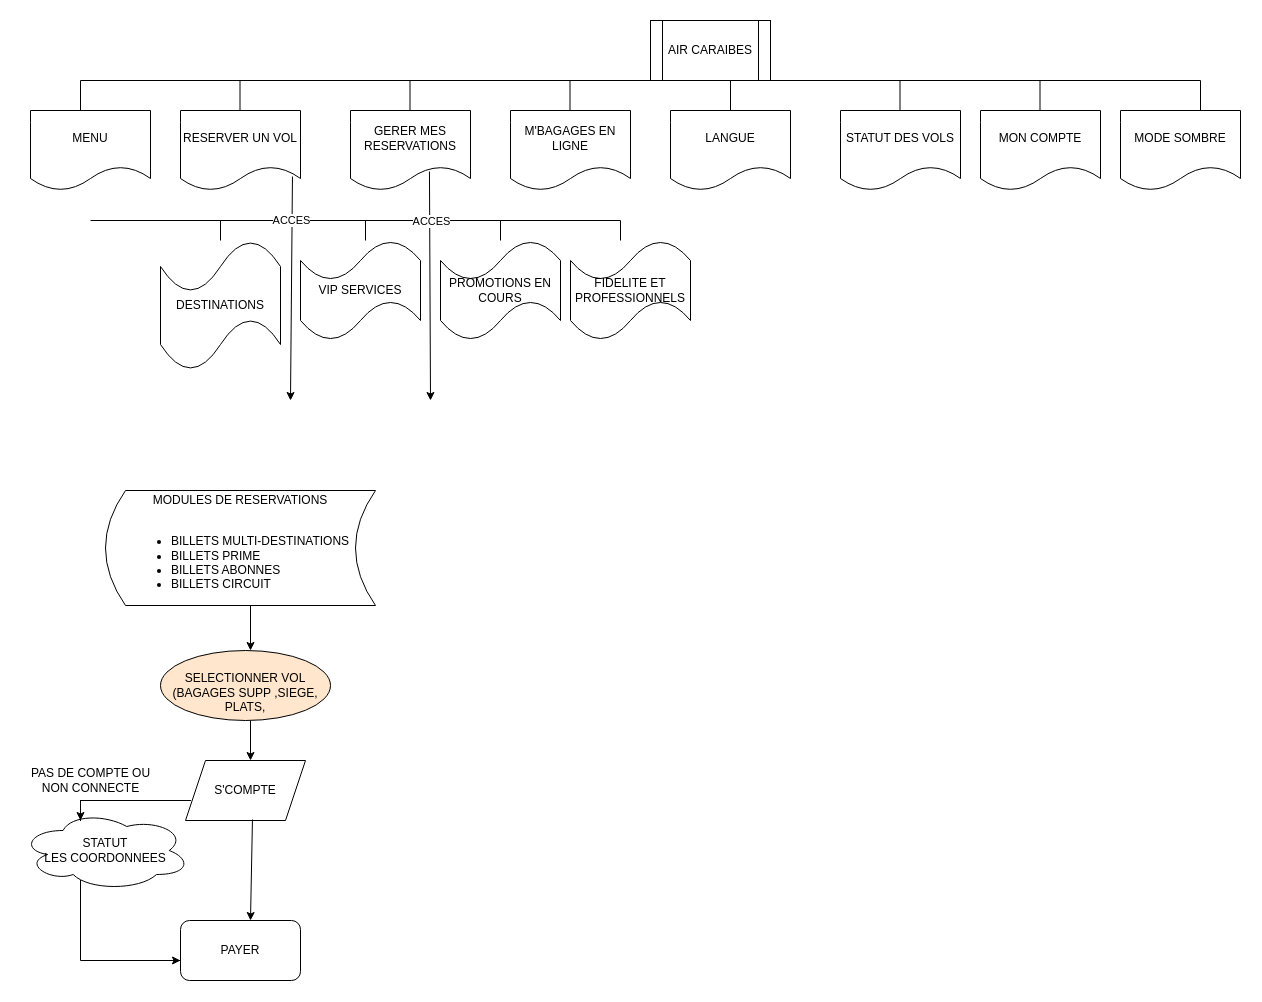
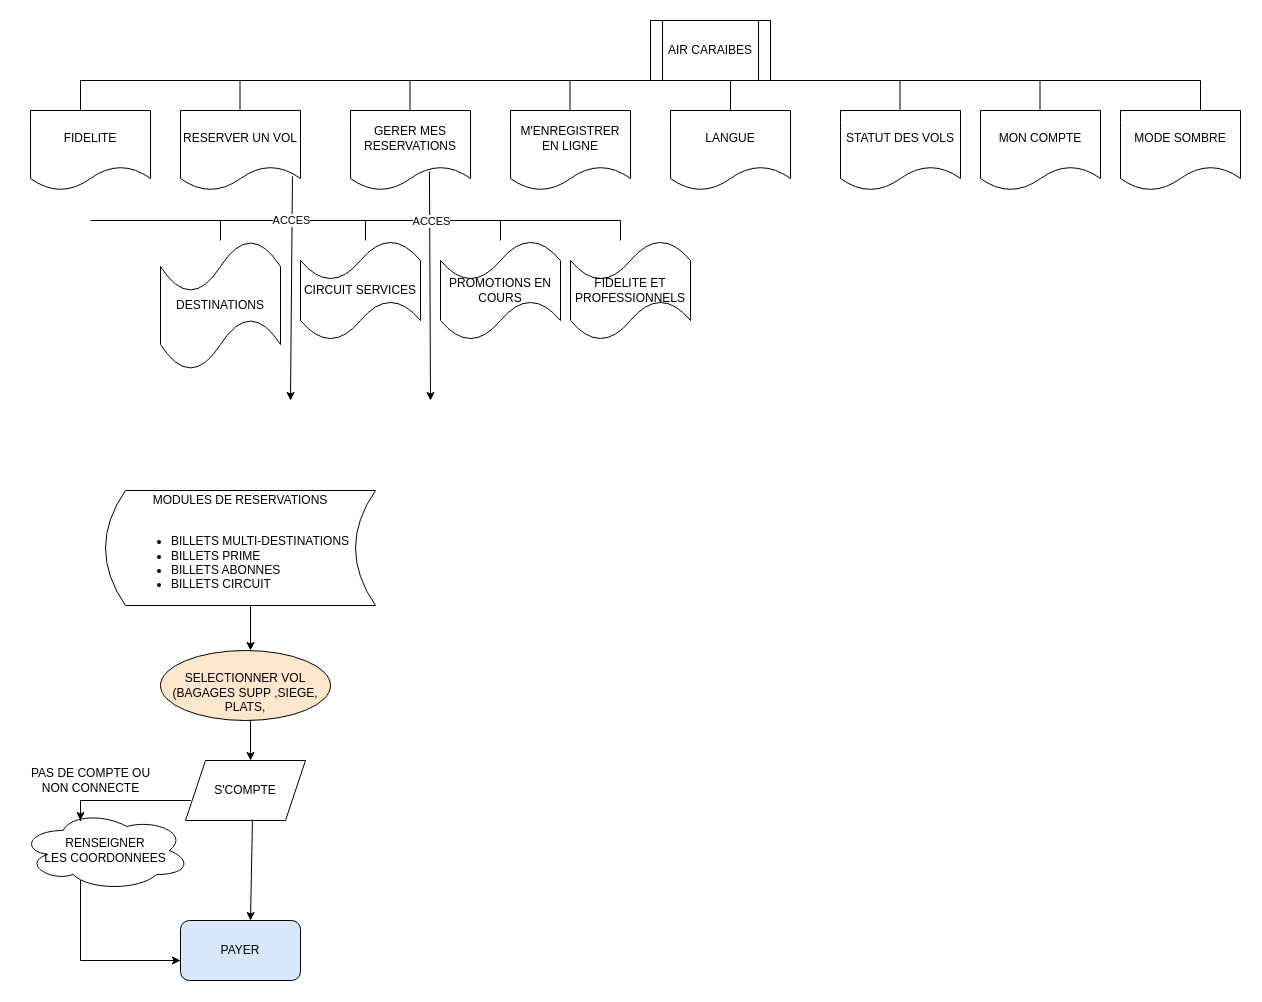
(91, 139) -> (91, 139)
(571, 139) -> (571, 139)
(361, 291) -> (361, 291)
(106, 851) -> (106, 851)
(241, 951) -> (241, 951)
